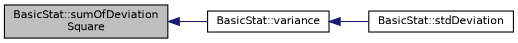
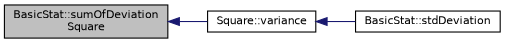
(268, 22) -> (262, 22)
